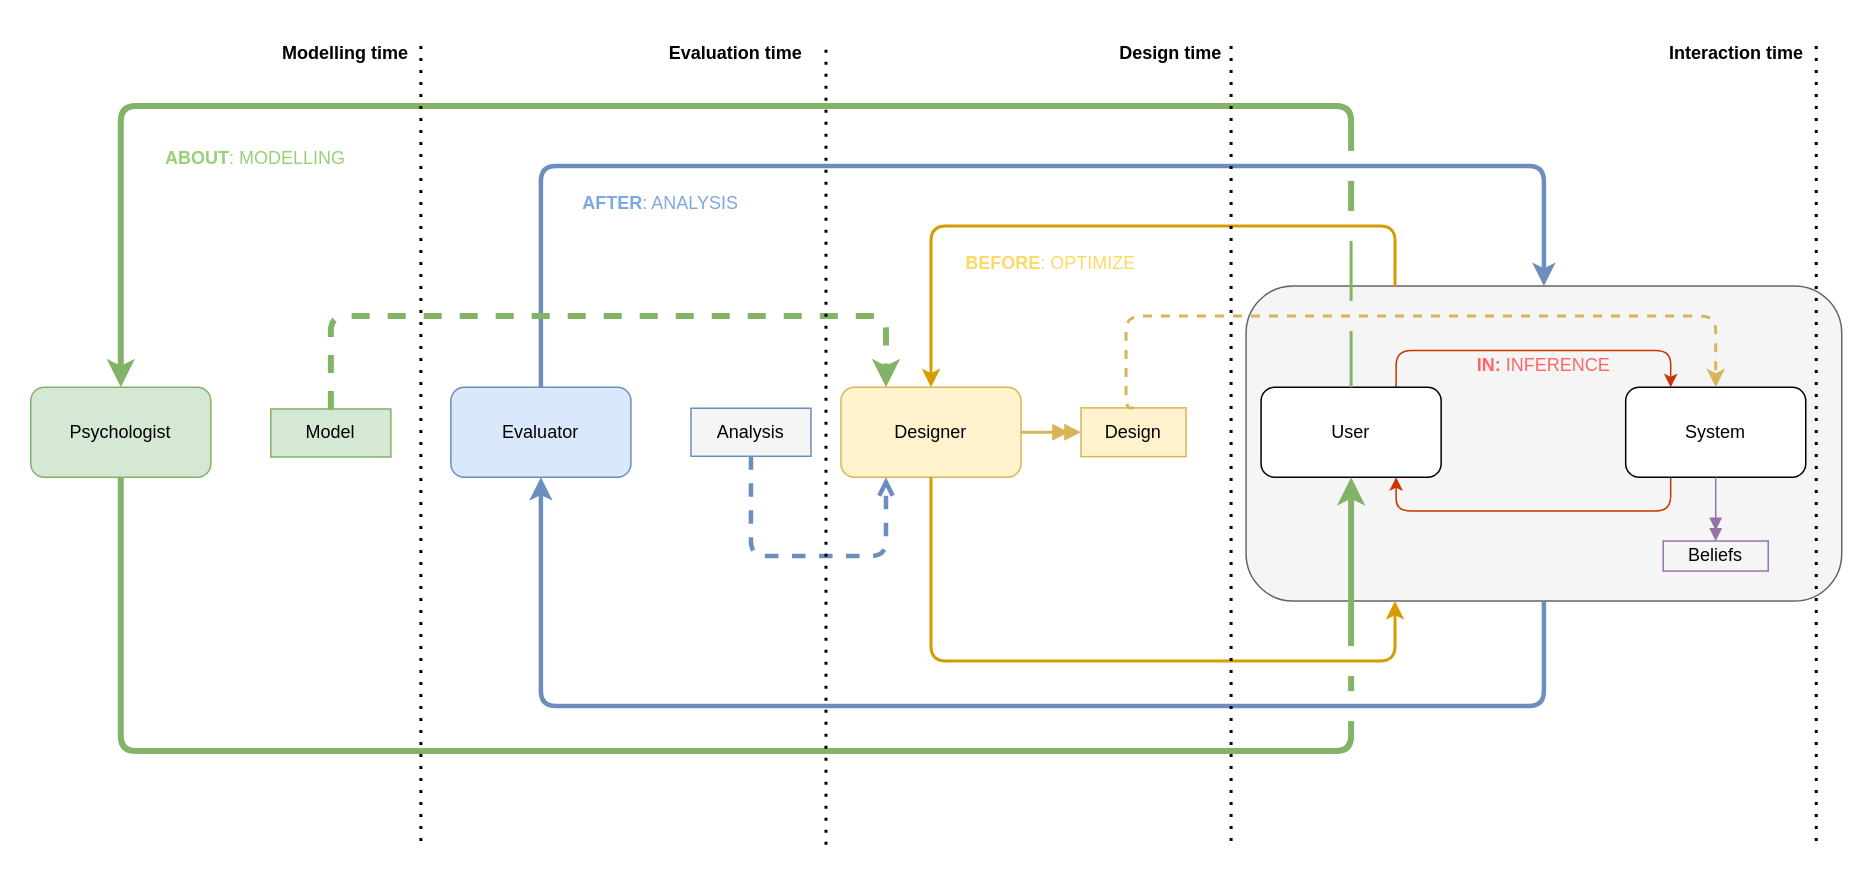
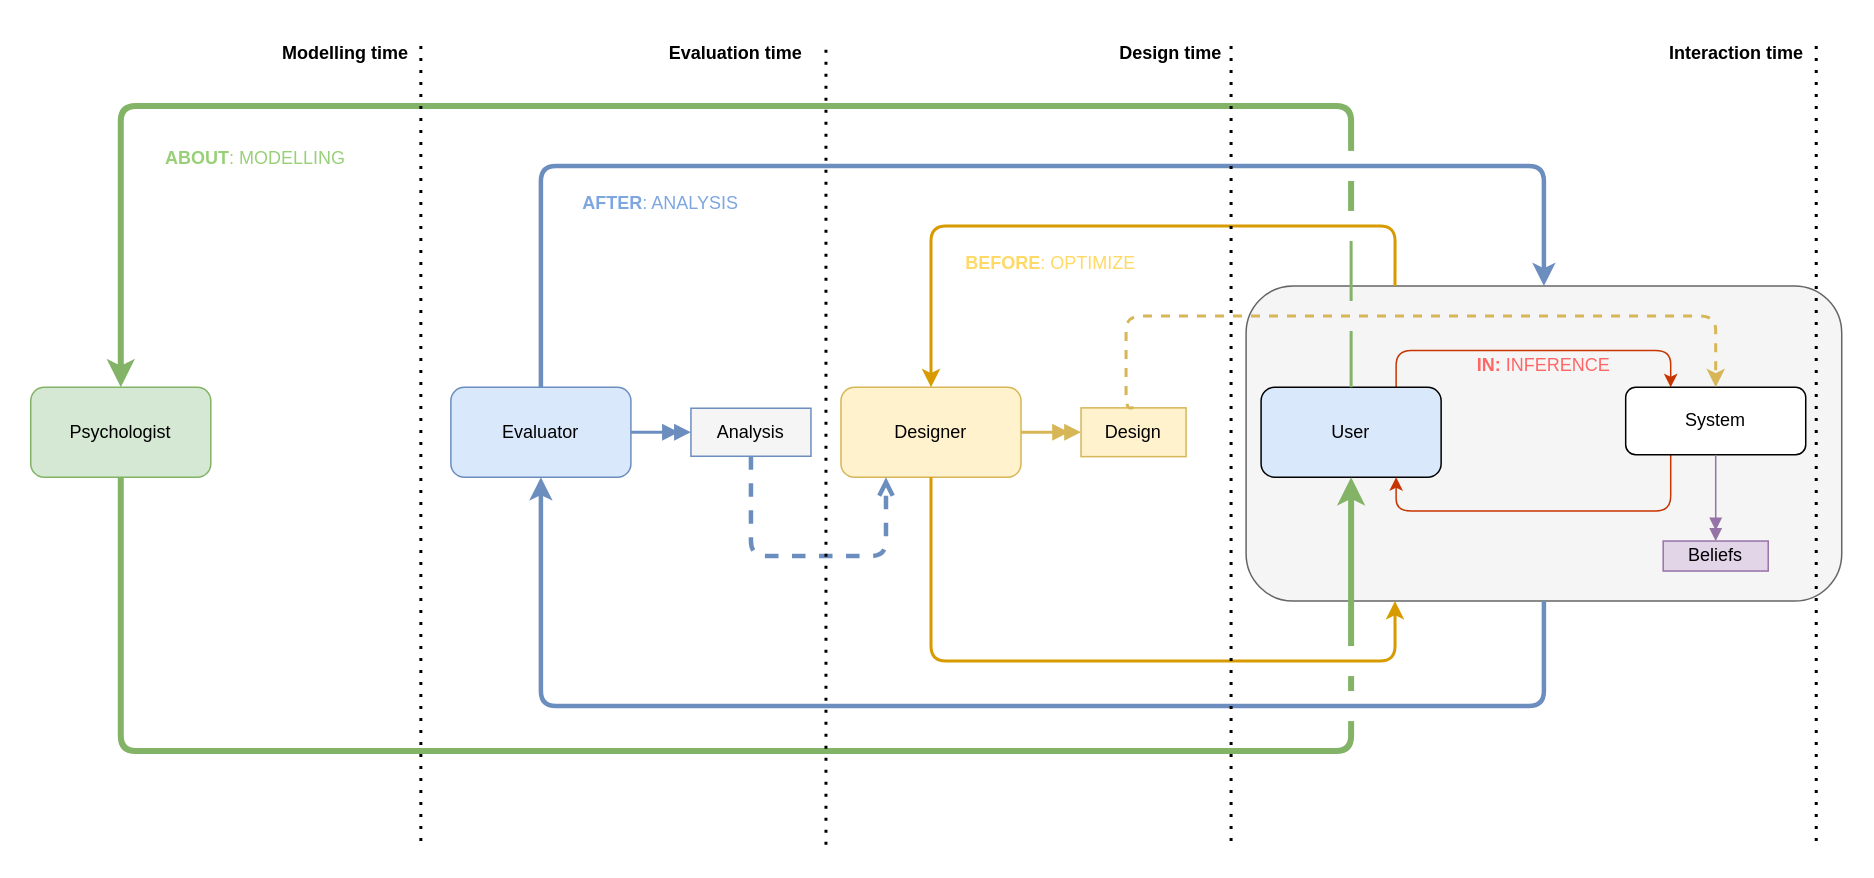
(331, 364) -> none
none -> (647, 432)
(1351, 432) -> (1351, 432)
(1715, 432) -> (1715, 421)
(331, 433) -> none
(1715, 556) -> (1715, 556)
